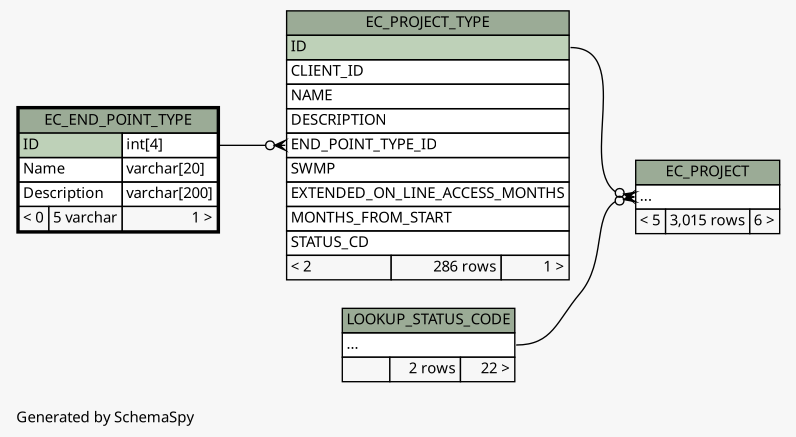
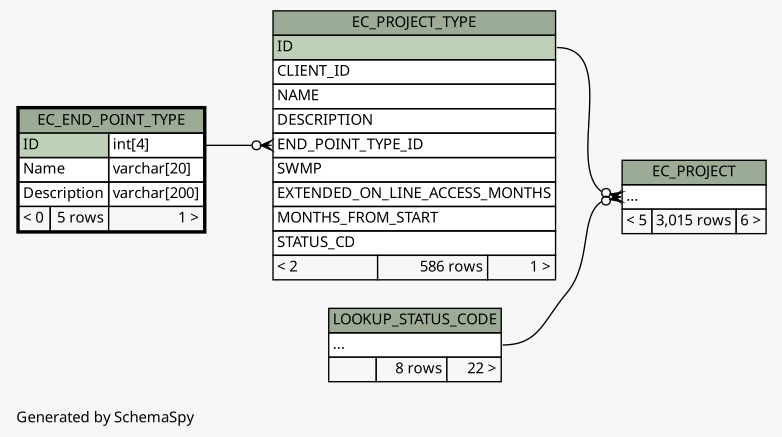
(86, 218) -> (81, 218)
(465, 267) -> (452, 267)
(433, 369) -> (419, 369)
